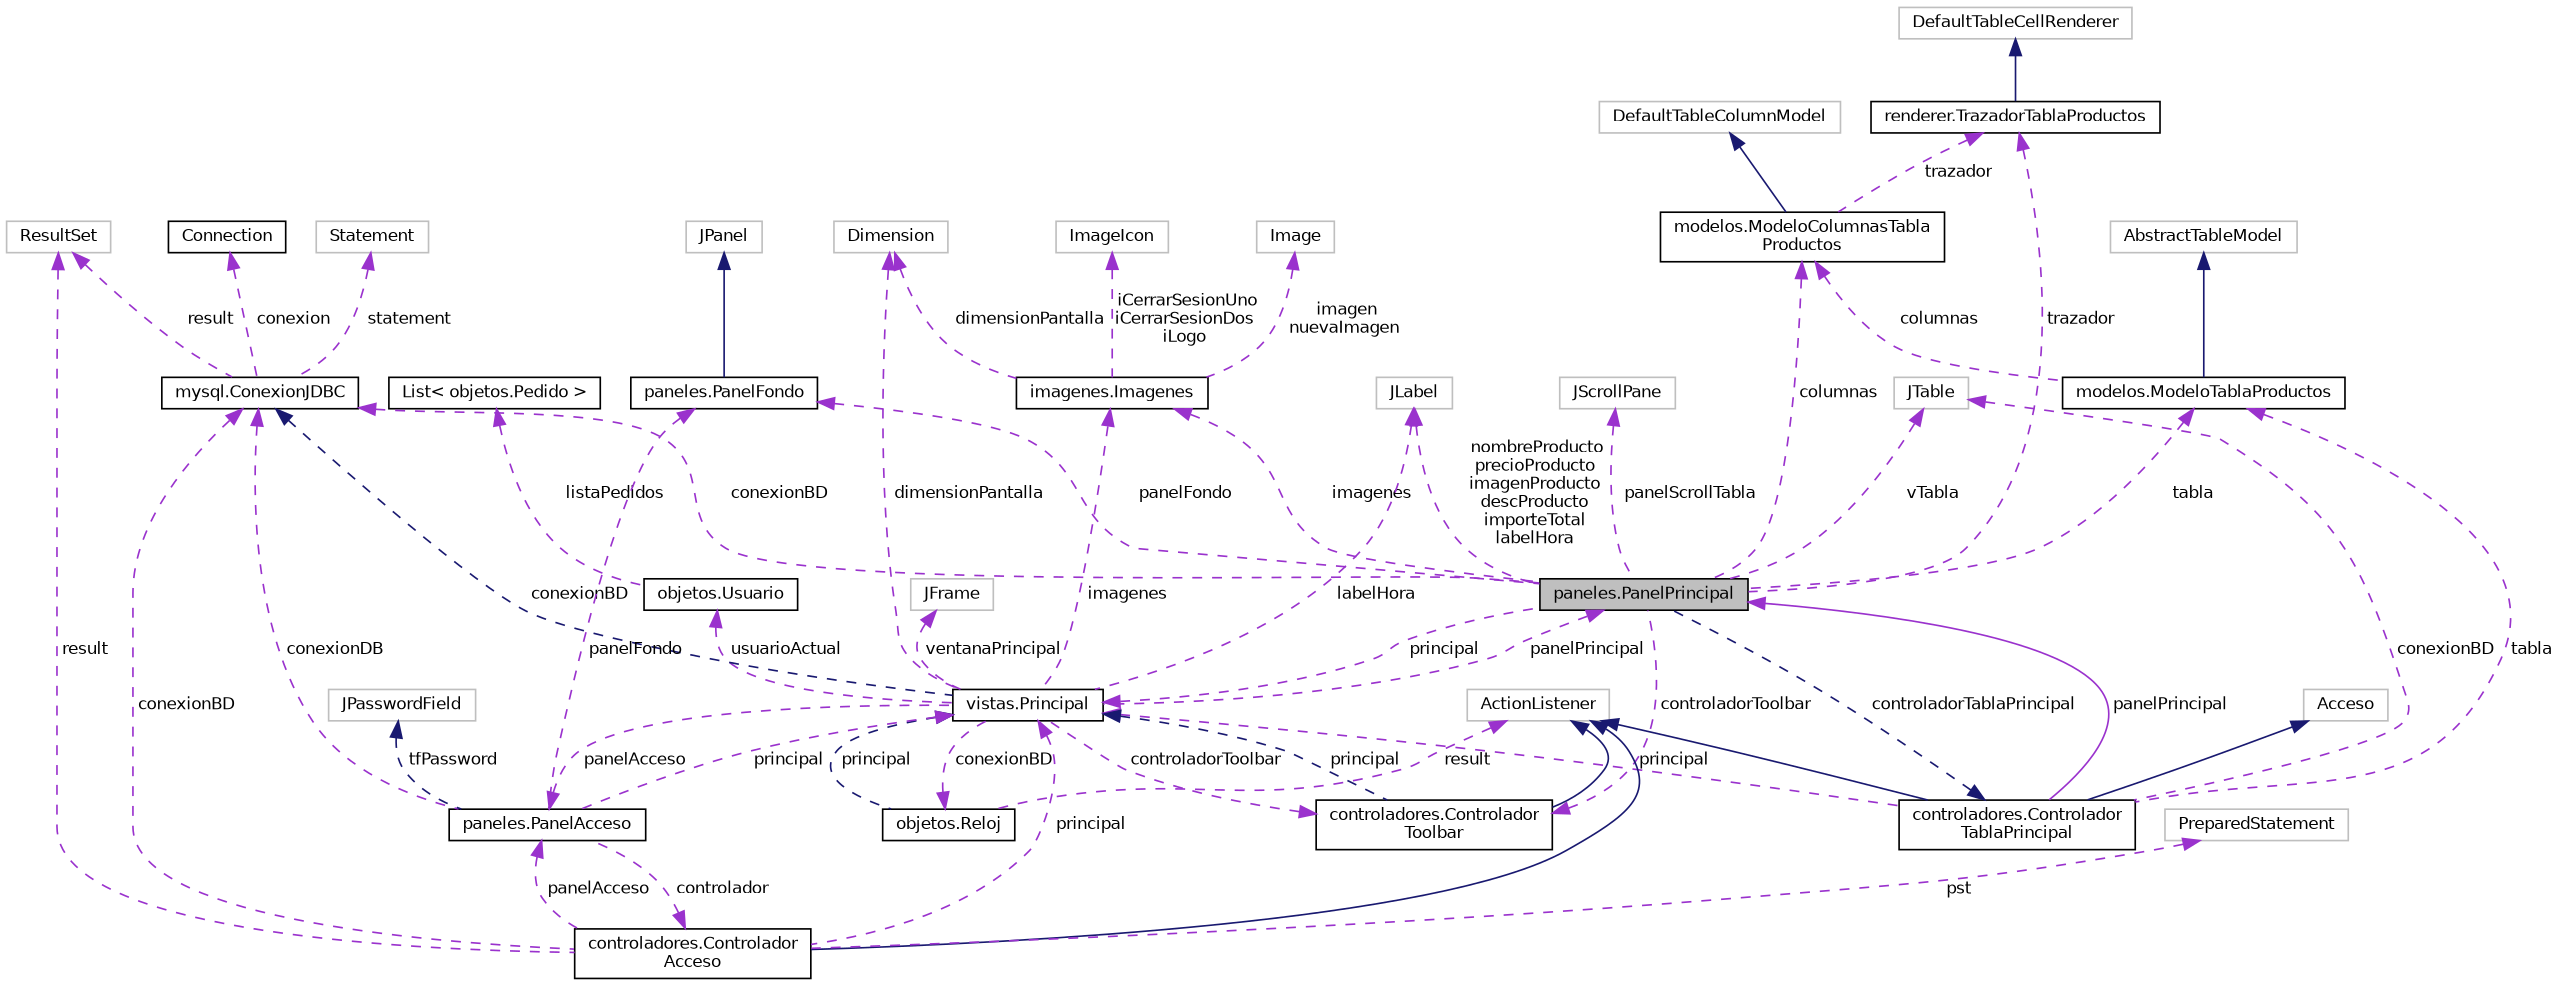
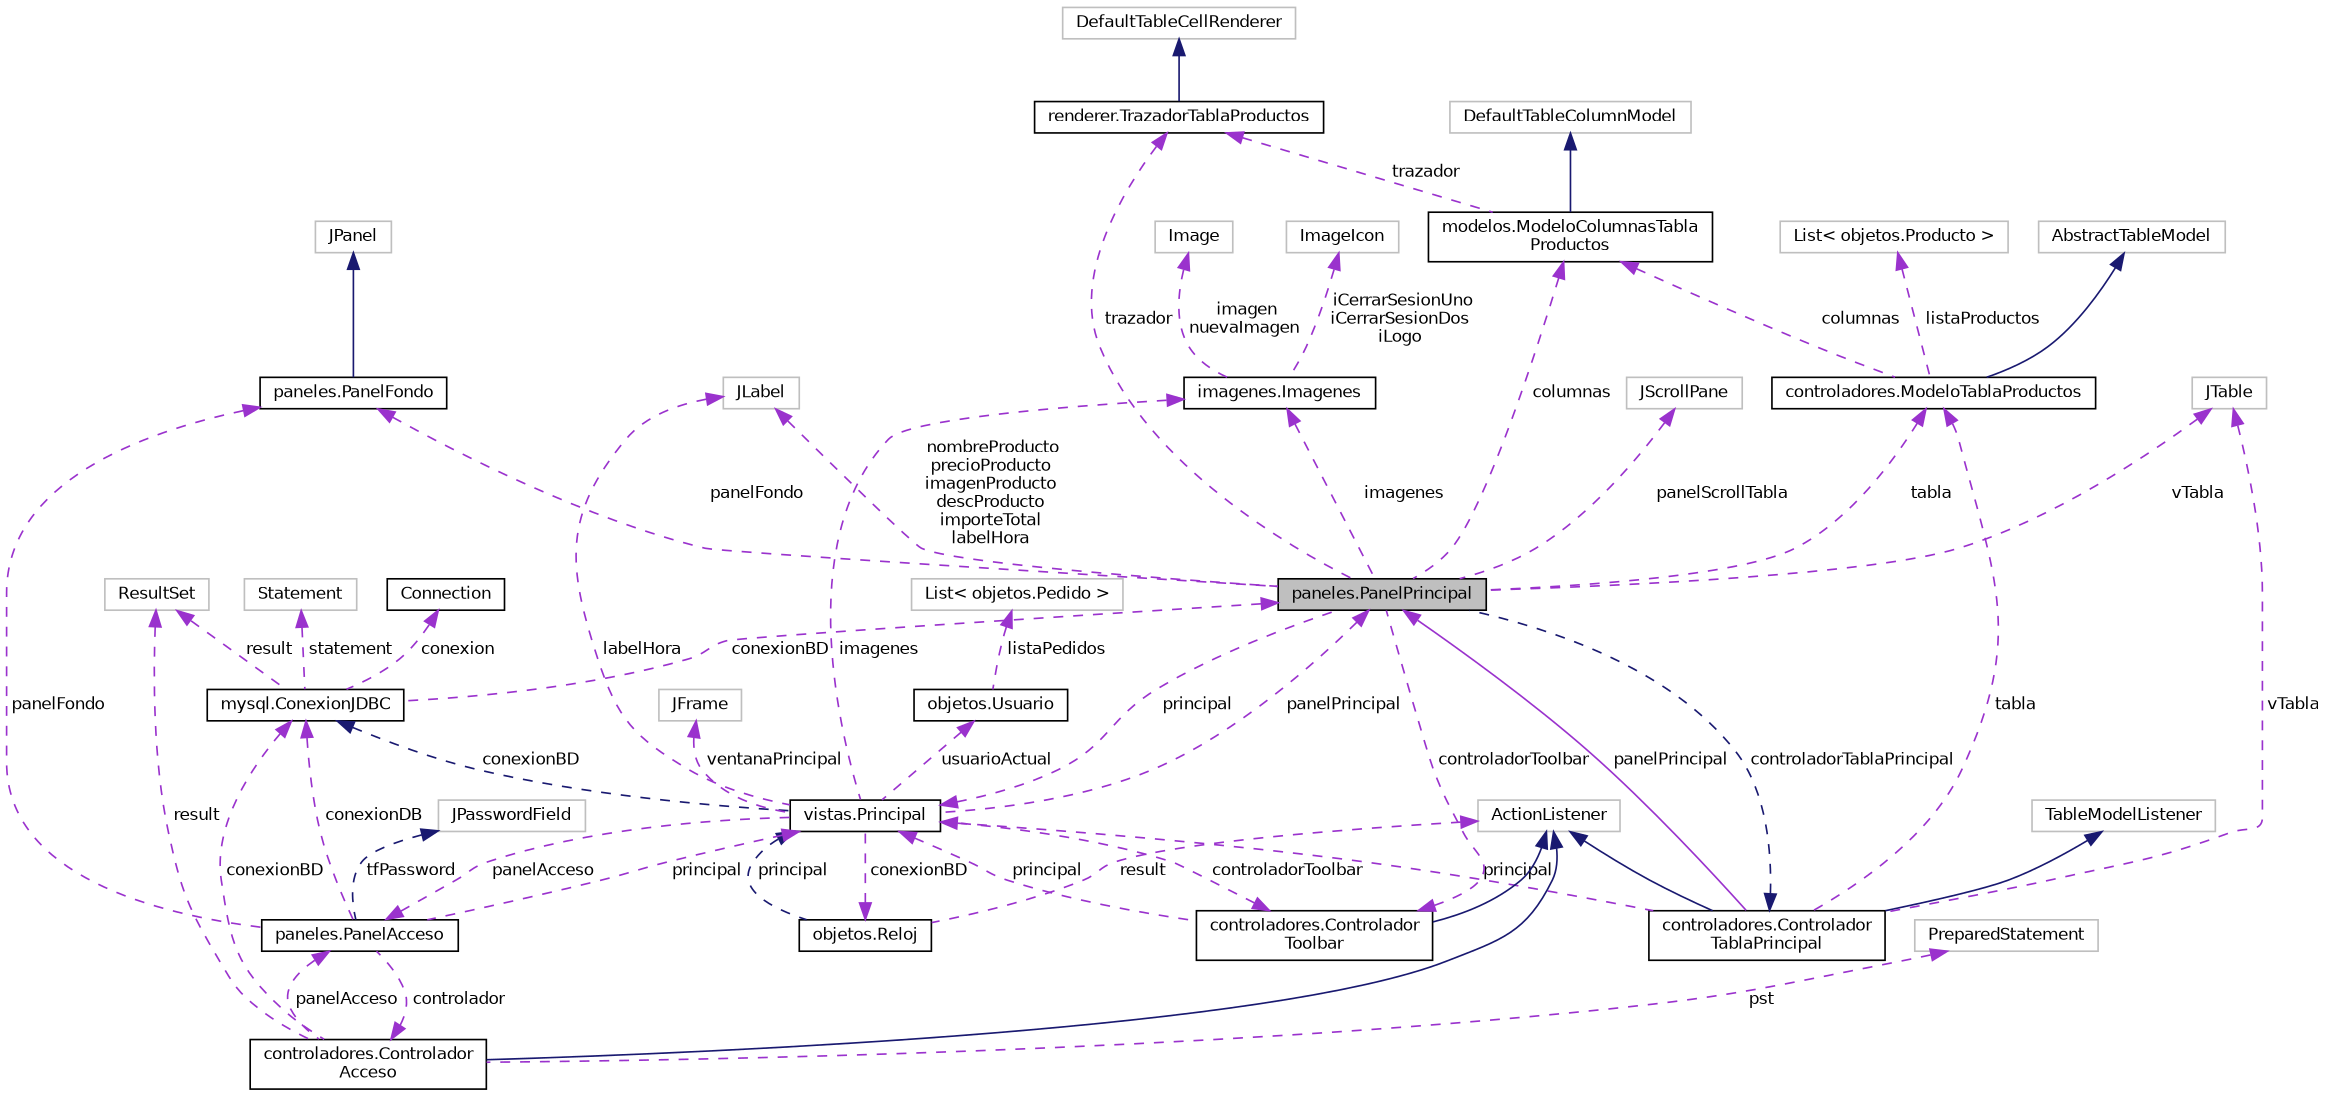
(891, 237) -> none
none -> (1894, 237)
(495, 393) -> (1017, 594)
(2204, 393) -> (1934, 393)
(921, 573) -> (850, 631)
(2443, 650) -> (2291, 705)
(2346, 705) -> (2124, 816)
(1259, 743) -> (1030, 887)
(982, 888) -> none
